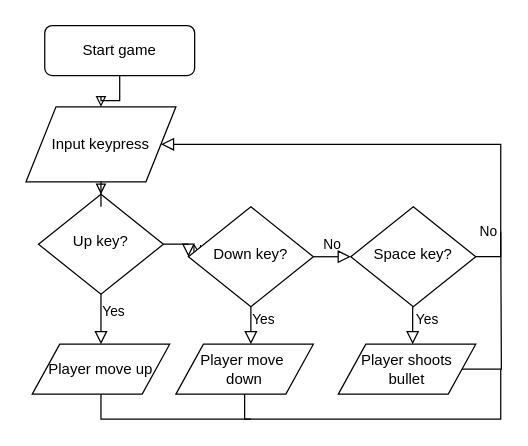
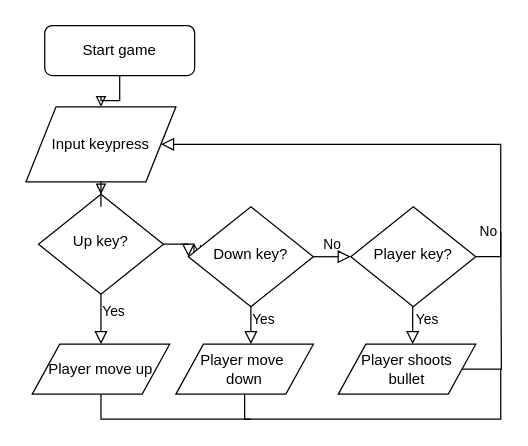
(413, 254) -> (413, 254)
